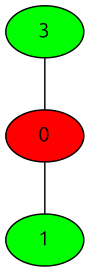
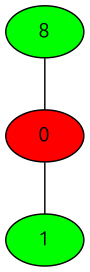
(45, 32) -> (45, 32)
